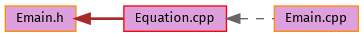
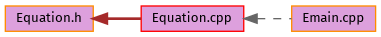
(41, 19) -> (49, 19)
